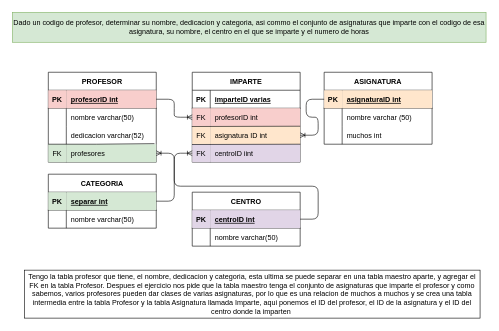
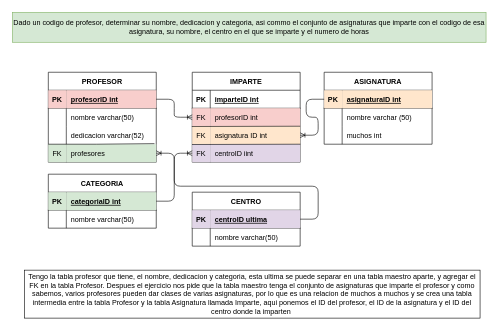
(244, 100) -> (238, 100)
(91, 202) -> (98, 202)
(237, 220) -> (242, 220)
